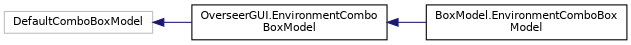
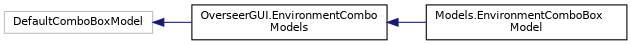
(289, 22) -> (289, 22)
(527, 22) -> (527, 22)
